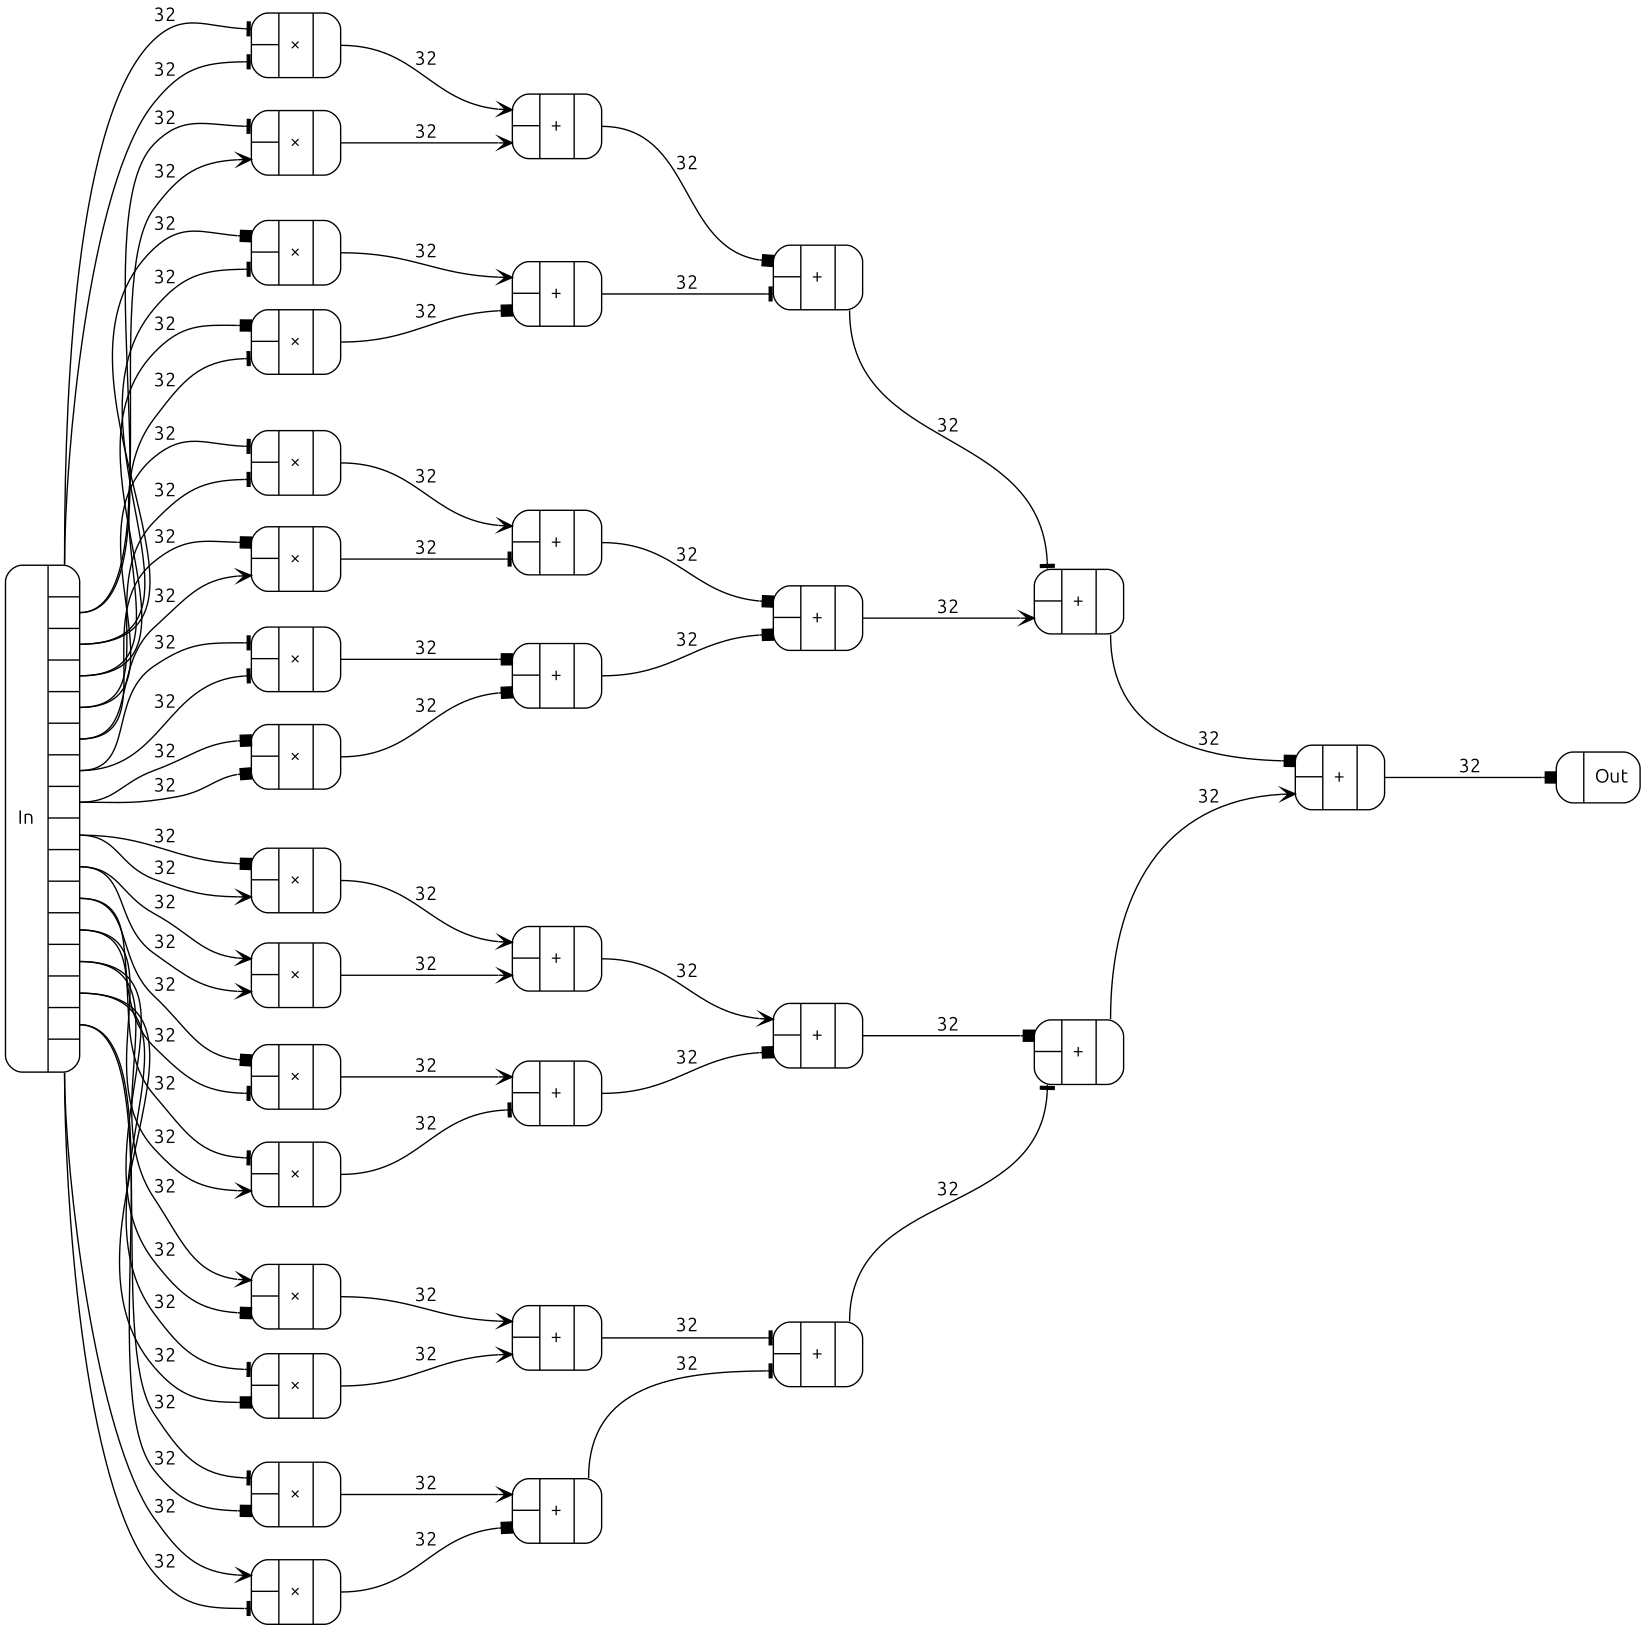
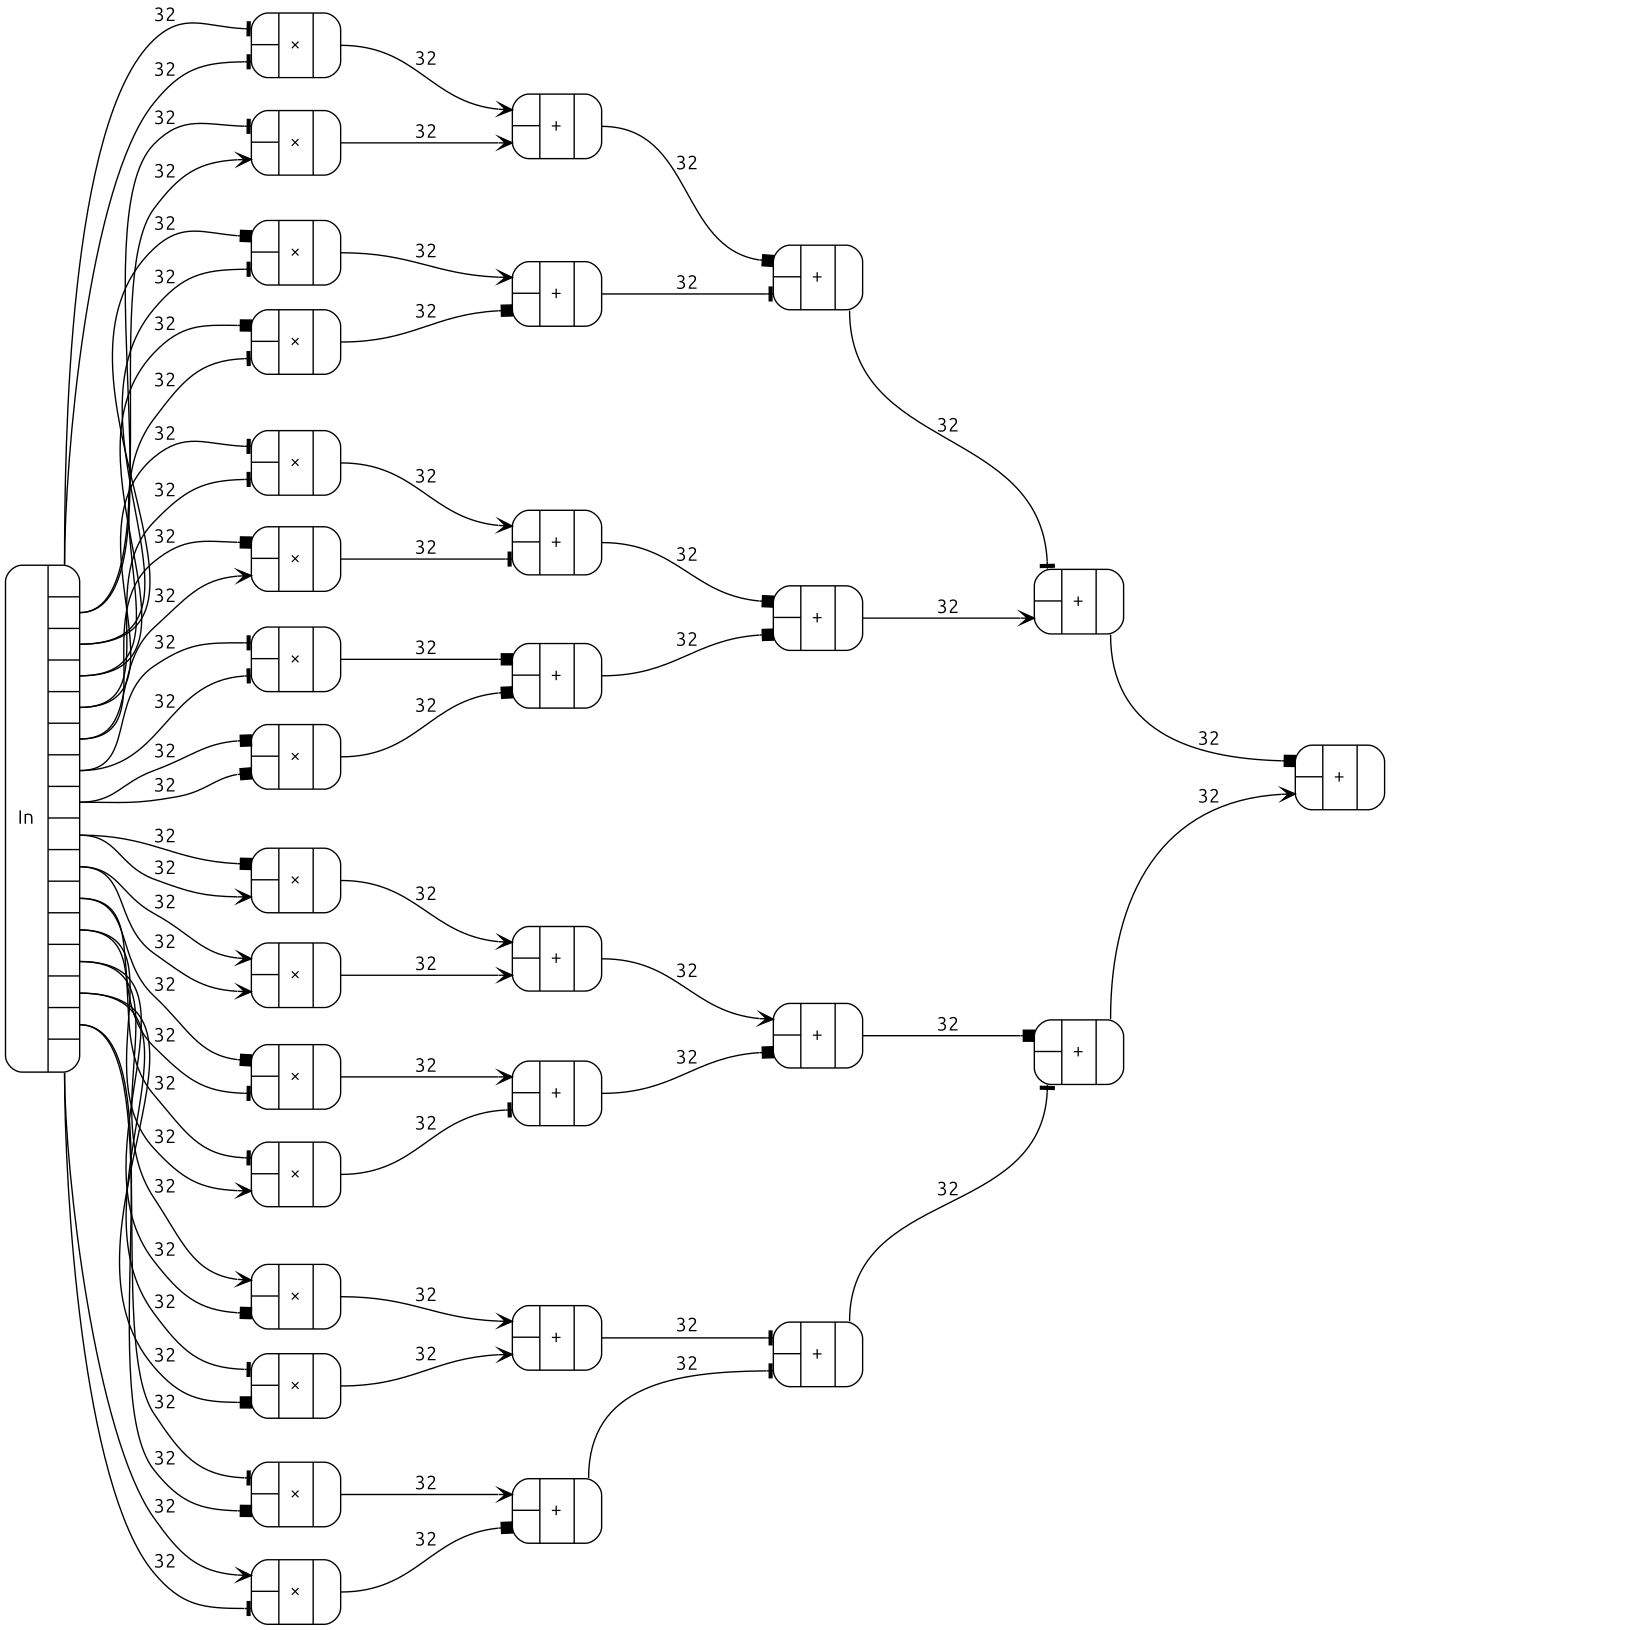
(1598, 777) -> none
